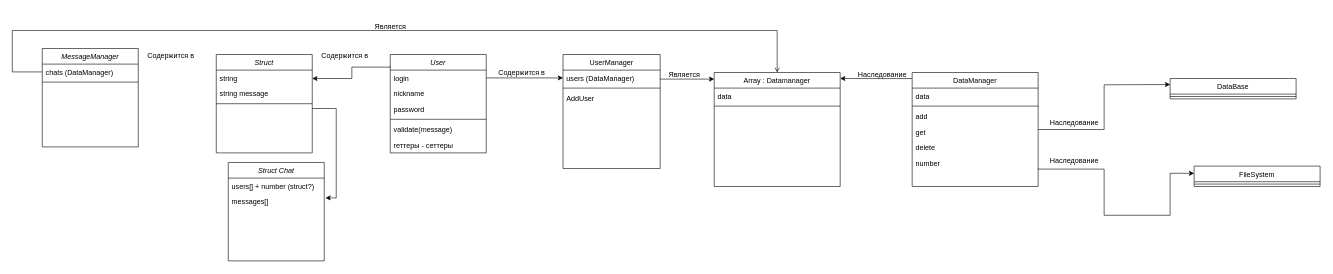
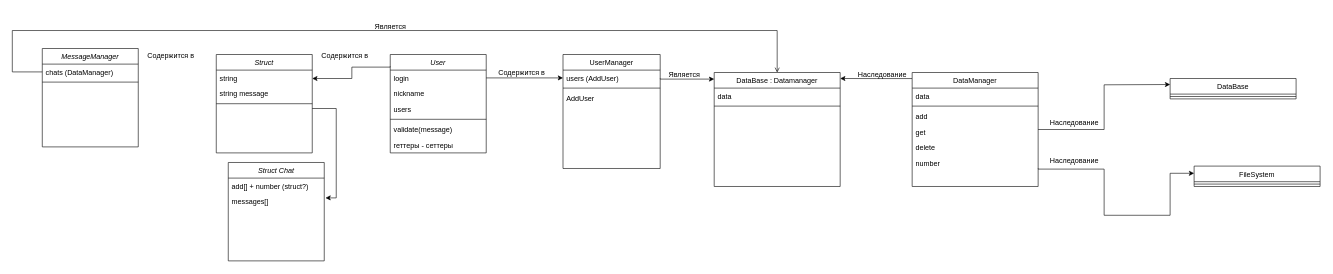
(604, 78) -> (596, 78)
(777, 80) -> (777, 80)
(410, 109) -> (404, 109)
(281, 186) -> (277, 186)
